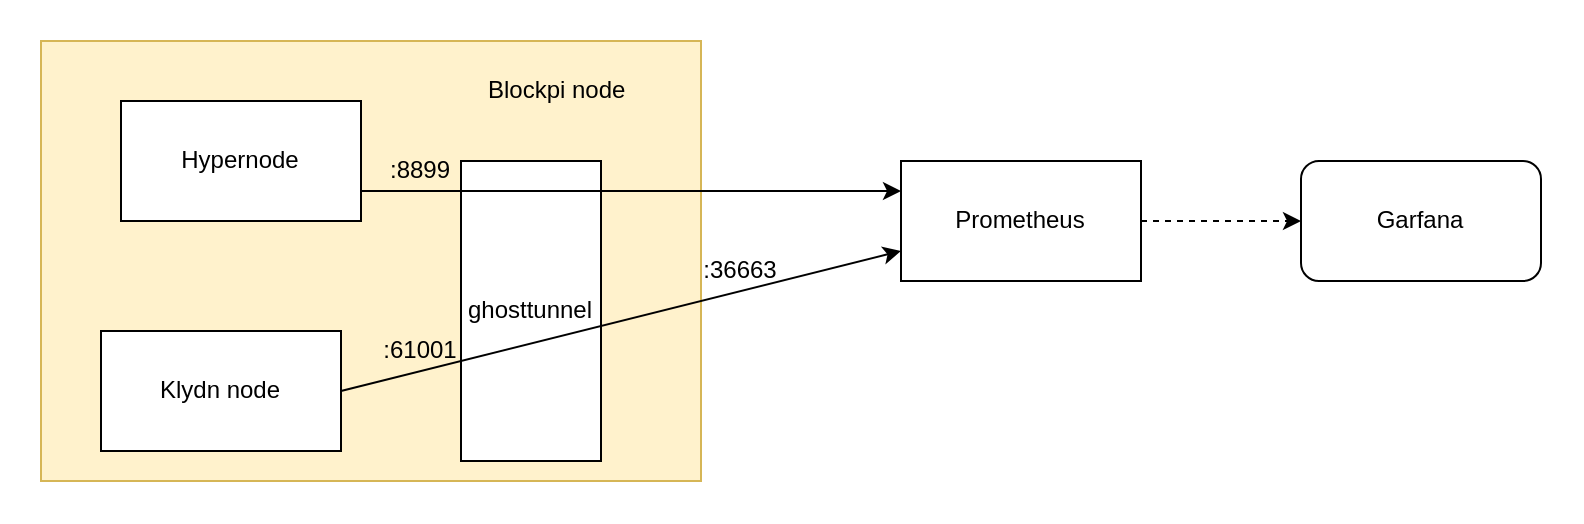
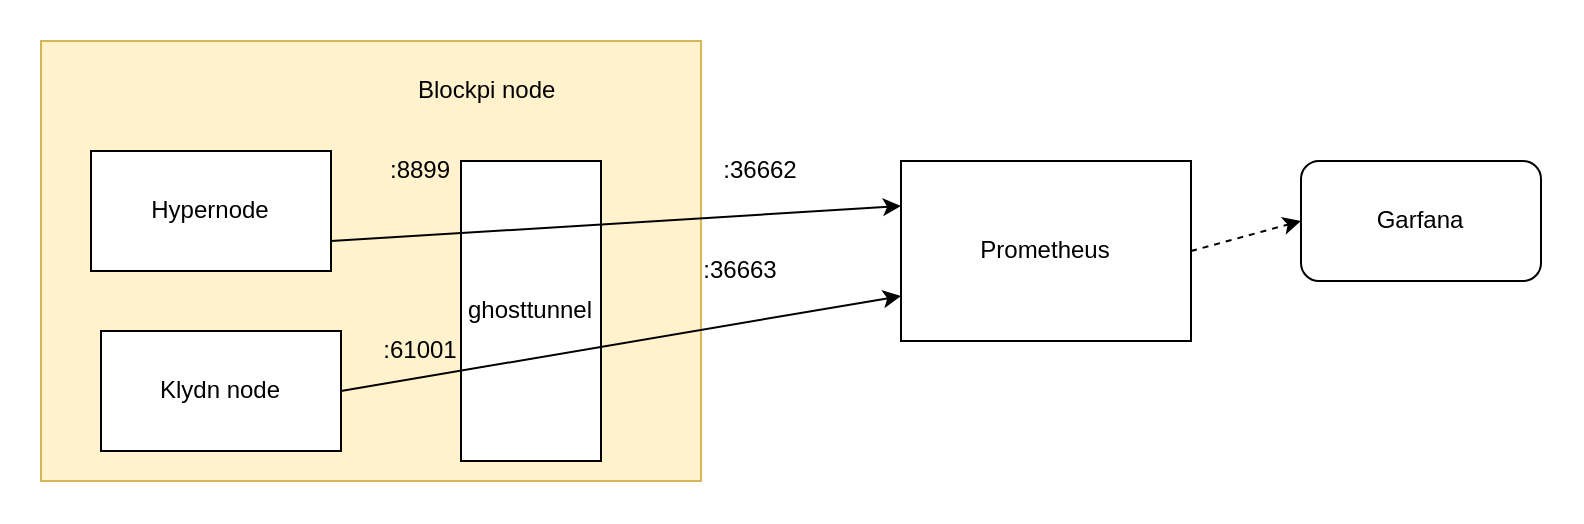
(561, 91) -> (491, 91)
(241, 161) -> (211, 211)
none -> (761, 171)
(1021, 221) -> (1046, 251)
